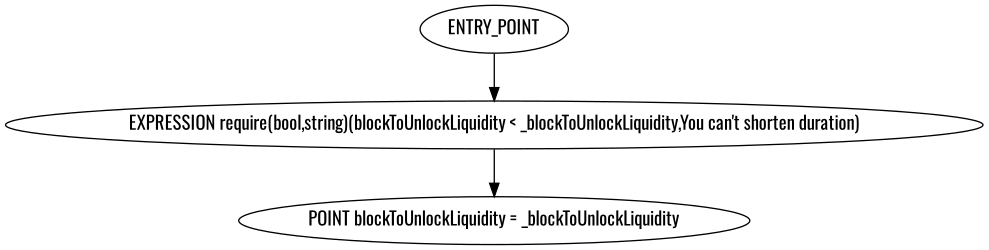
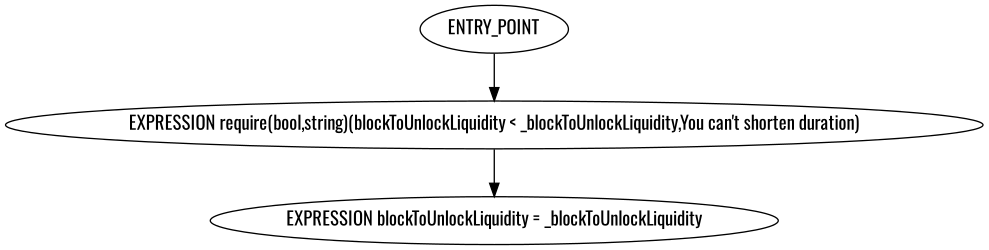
(494, 221) -> (494, 221)
